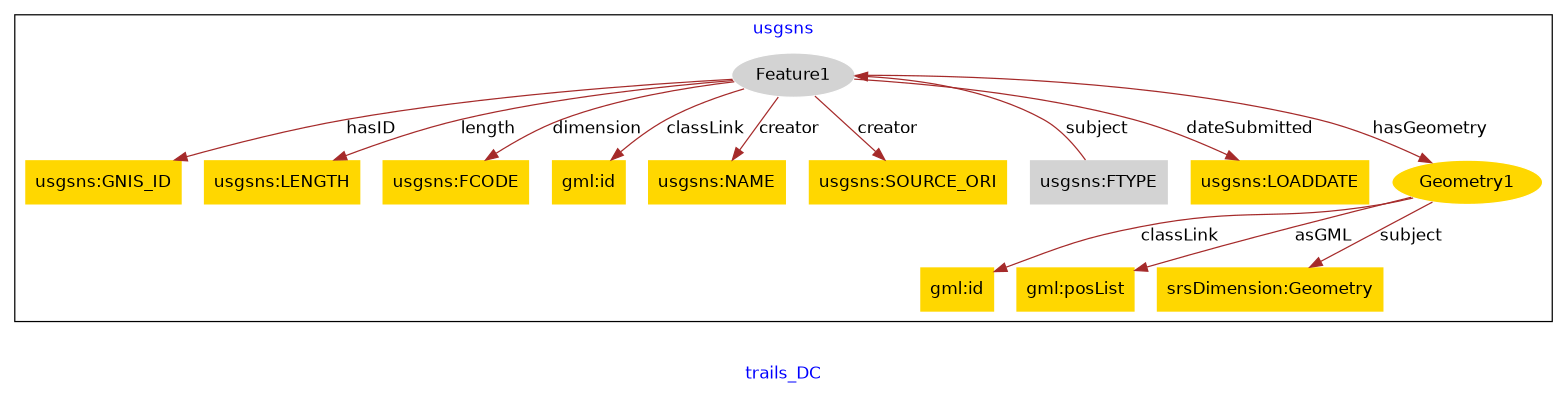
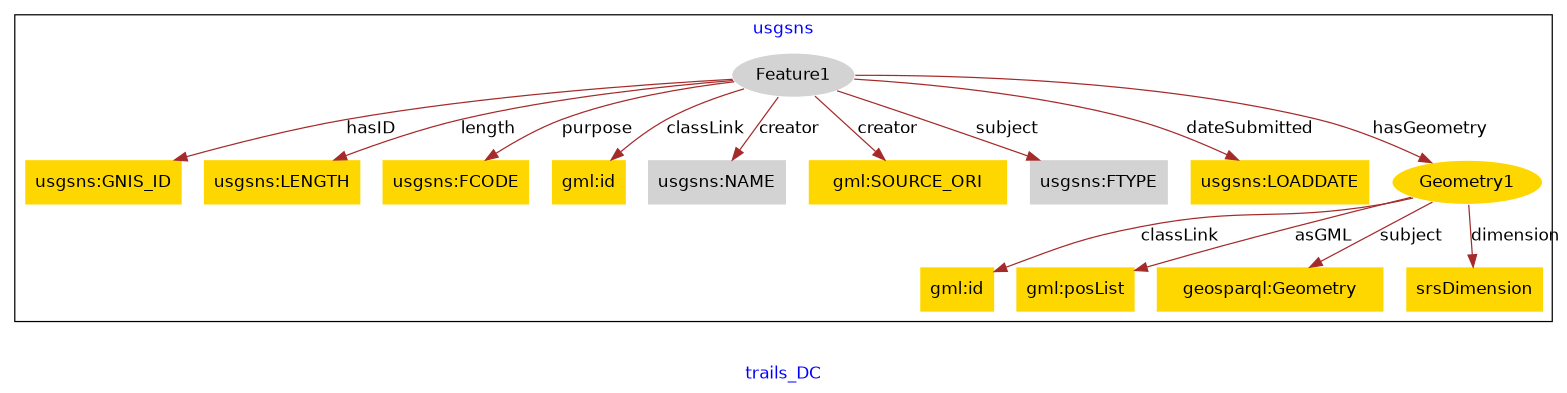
(1004, 102) -> (932, 123)
(597, 129) -> (597, 129)
(717, 182) -> (717, 182)
(908, 182) -> (908, 182)
(1270, 290) -> (1270, 290)
none -> (1475, 290)
